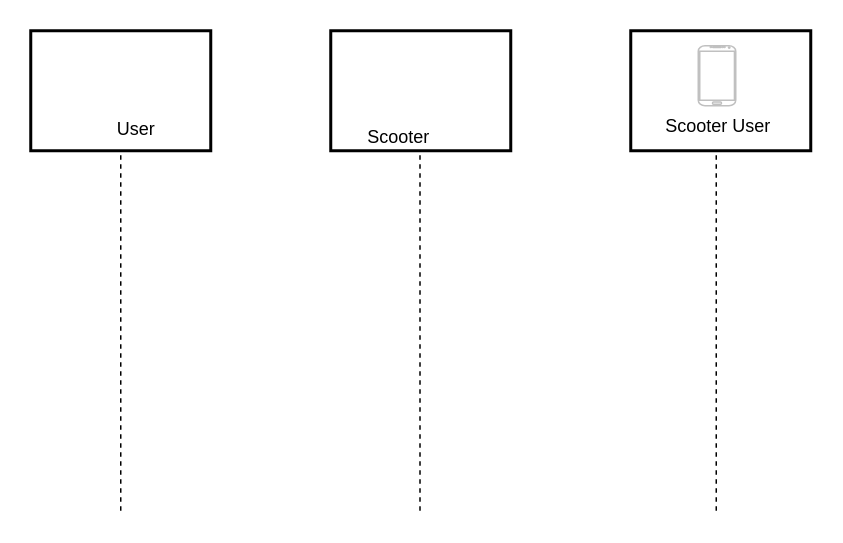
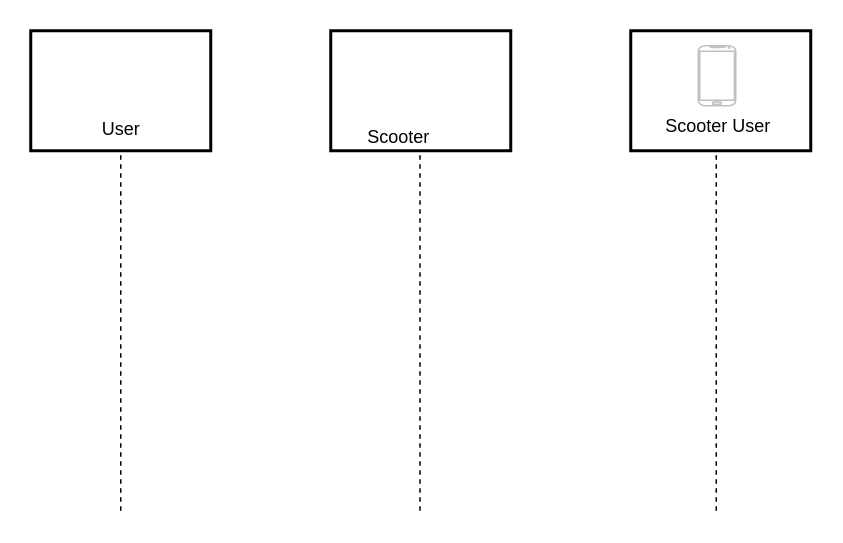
(136, 79) -> (121, 79)
